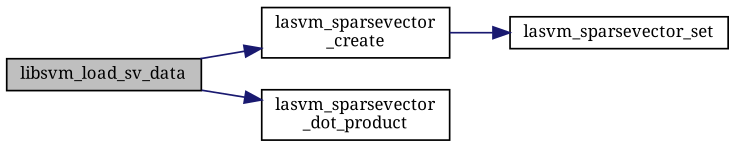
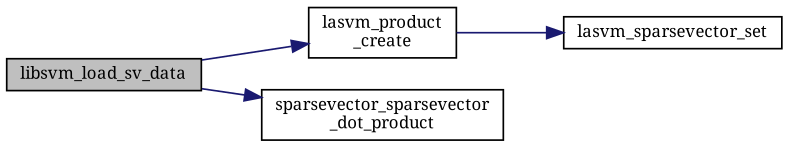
(356, 33) -> (383, 33)
(356, 115) -> (383, 115)
